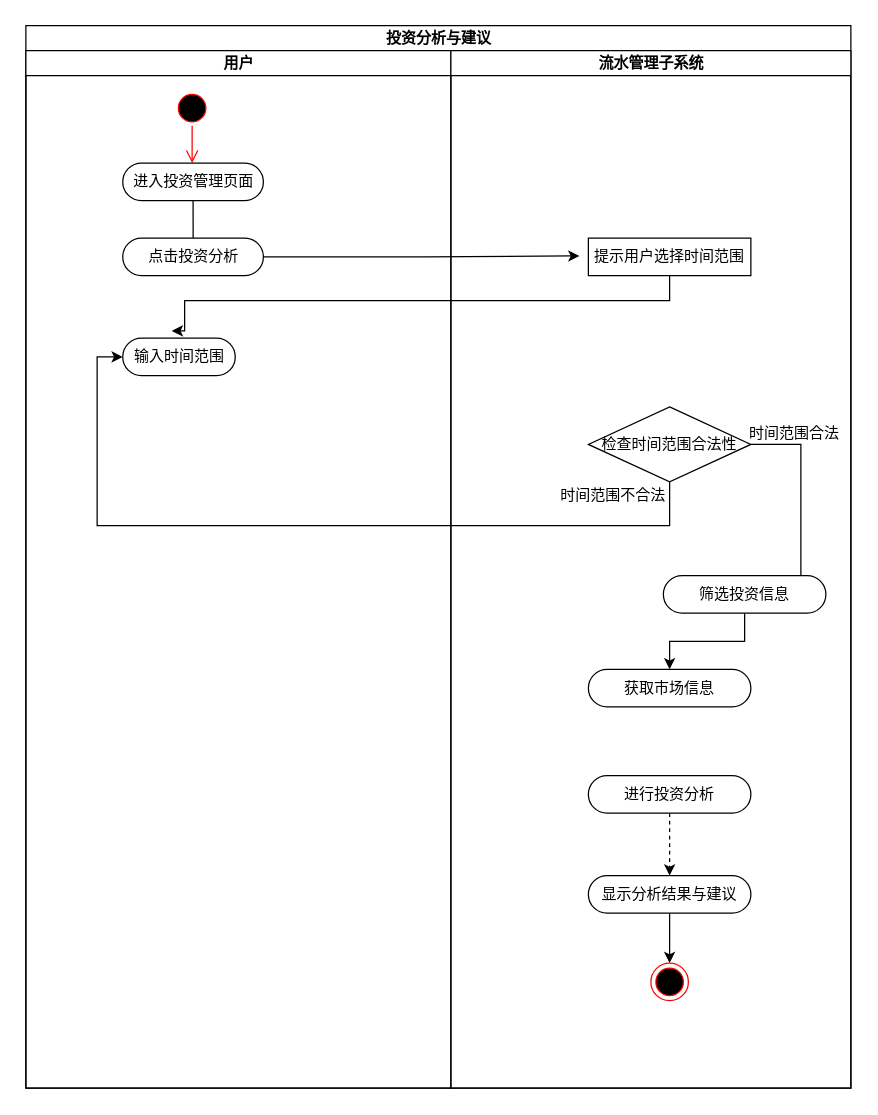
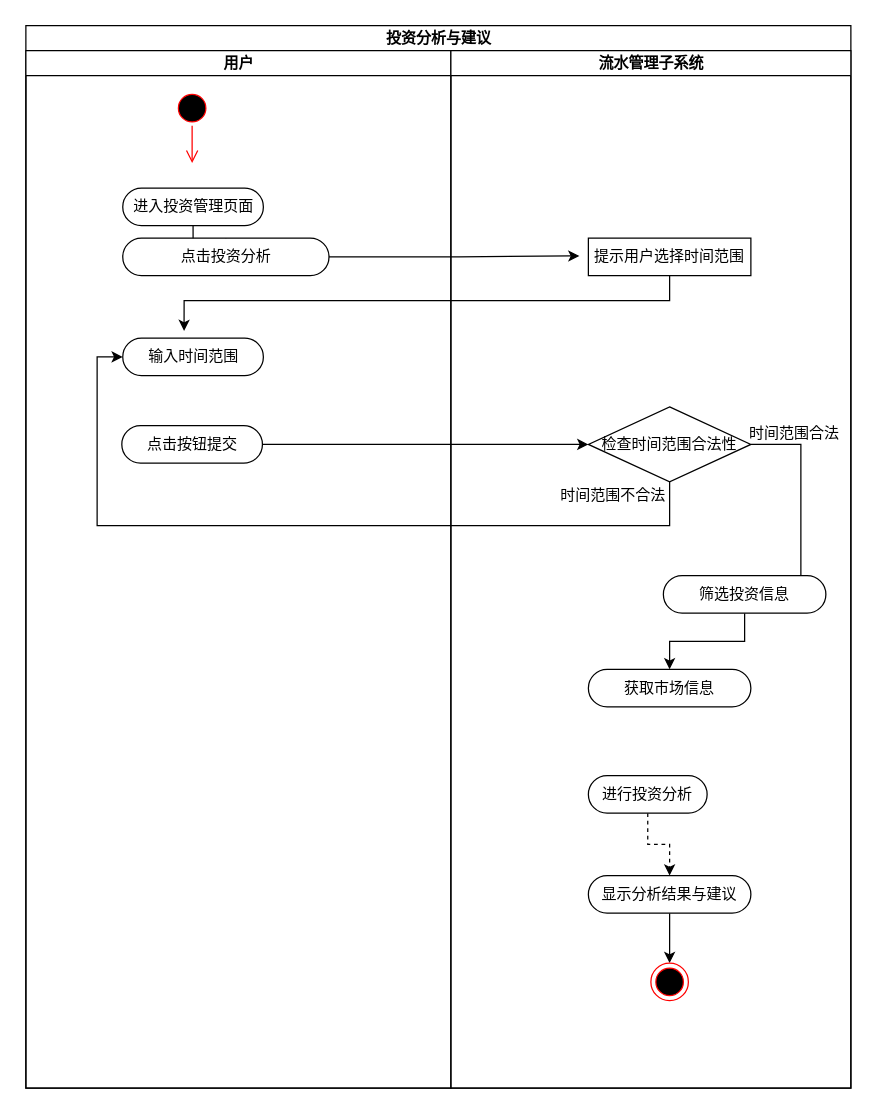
(193, 182) -> (193, 207)
(193, 257) -> (226, 257)
(179, 357) -> (193, 357)
none -> (192, 444)
none -> (421, 444)
(669, 794) -> (648, 794)
